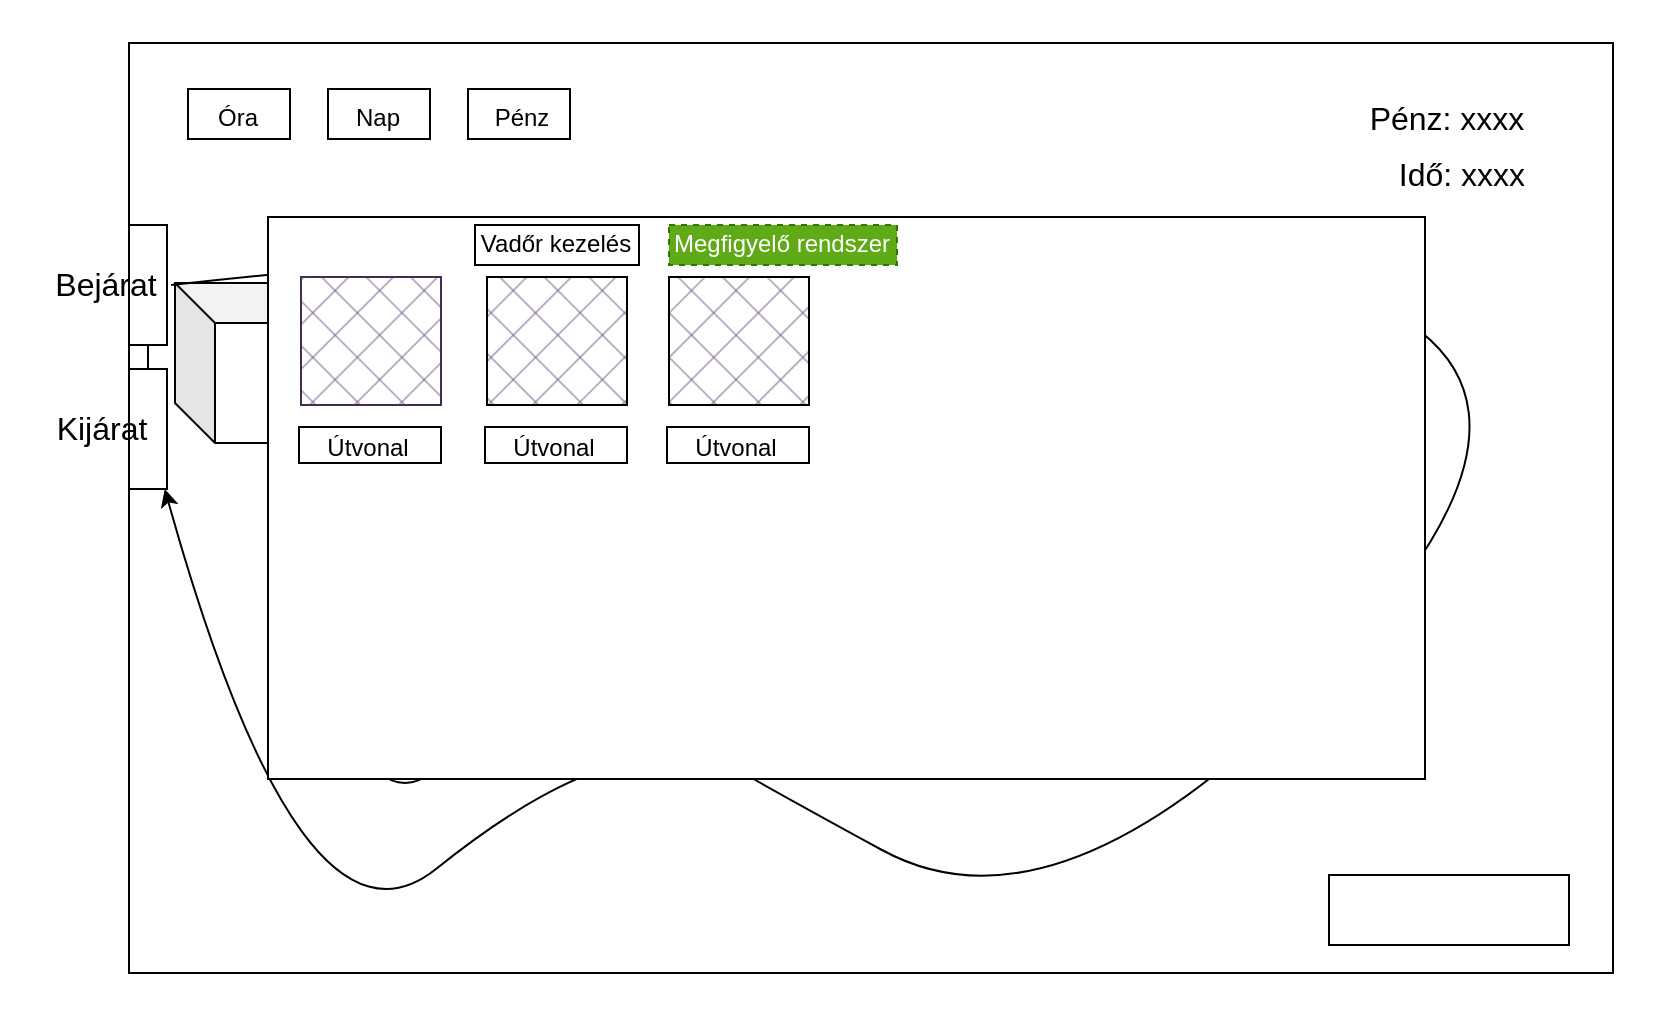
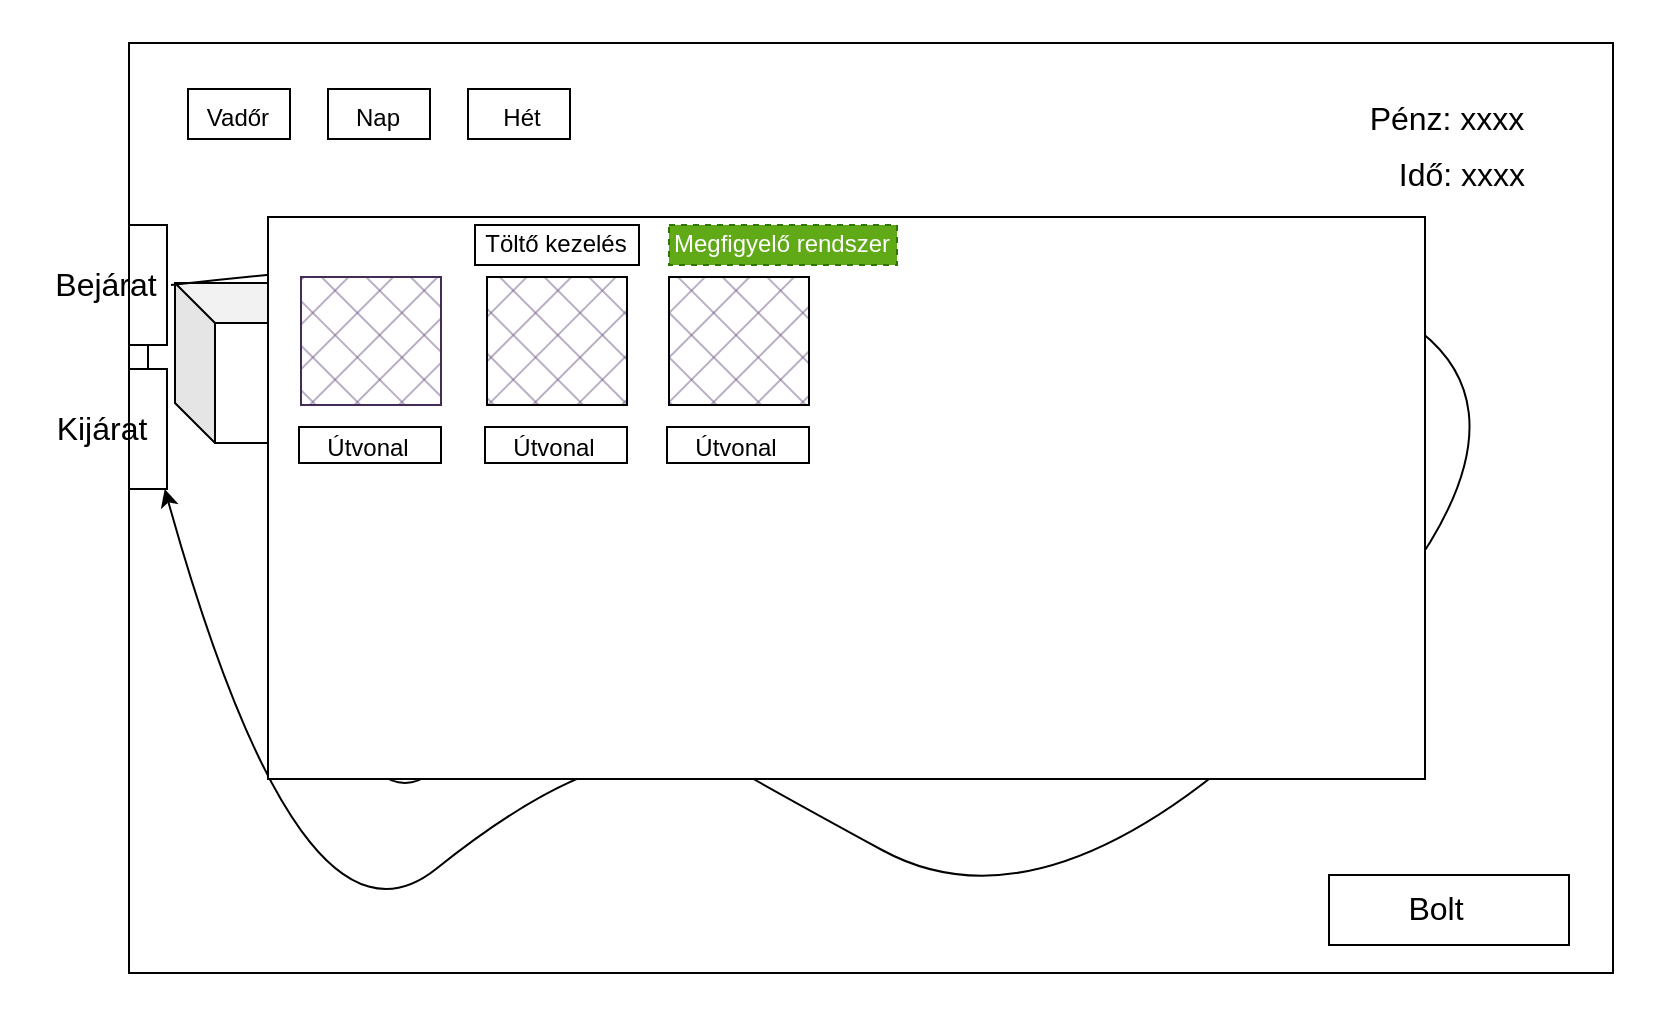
(239, 119) -> (239, 119)
(523, 119) -> (523, 119)
(557, 245) -> (557, 245)
none -> (1437, 910)
